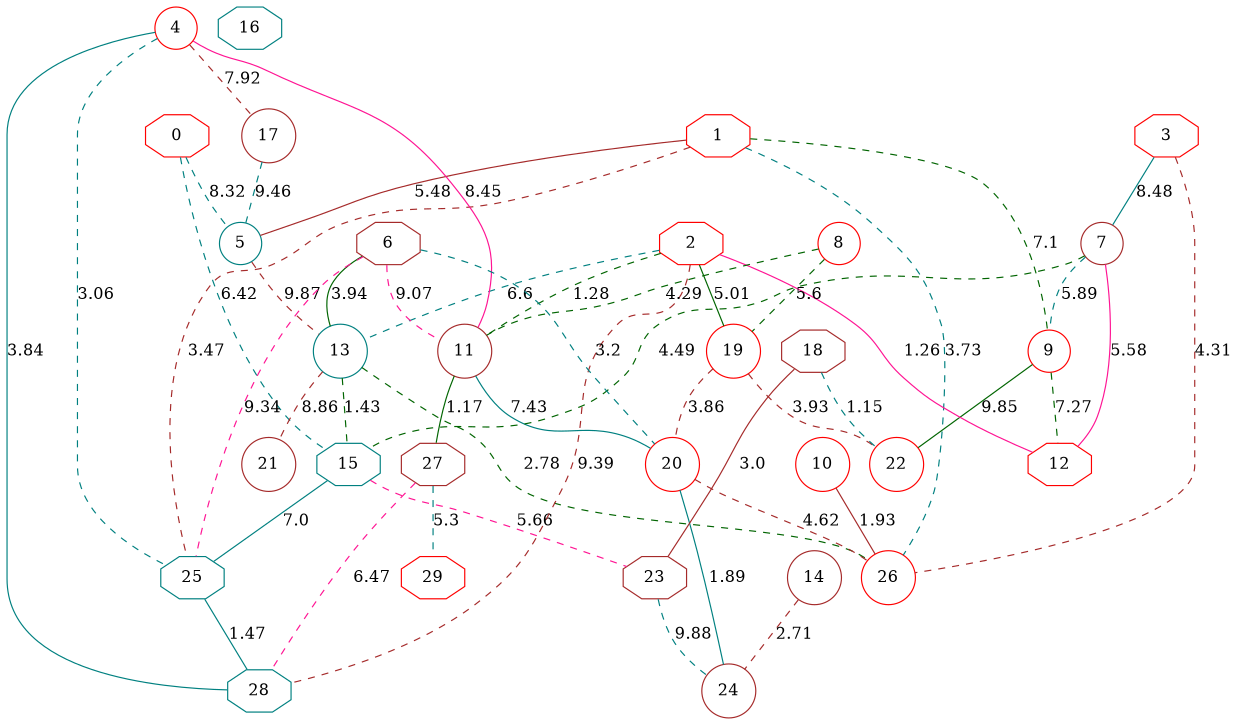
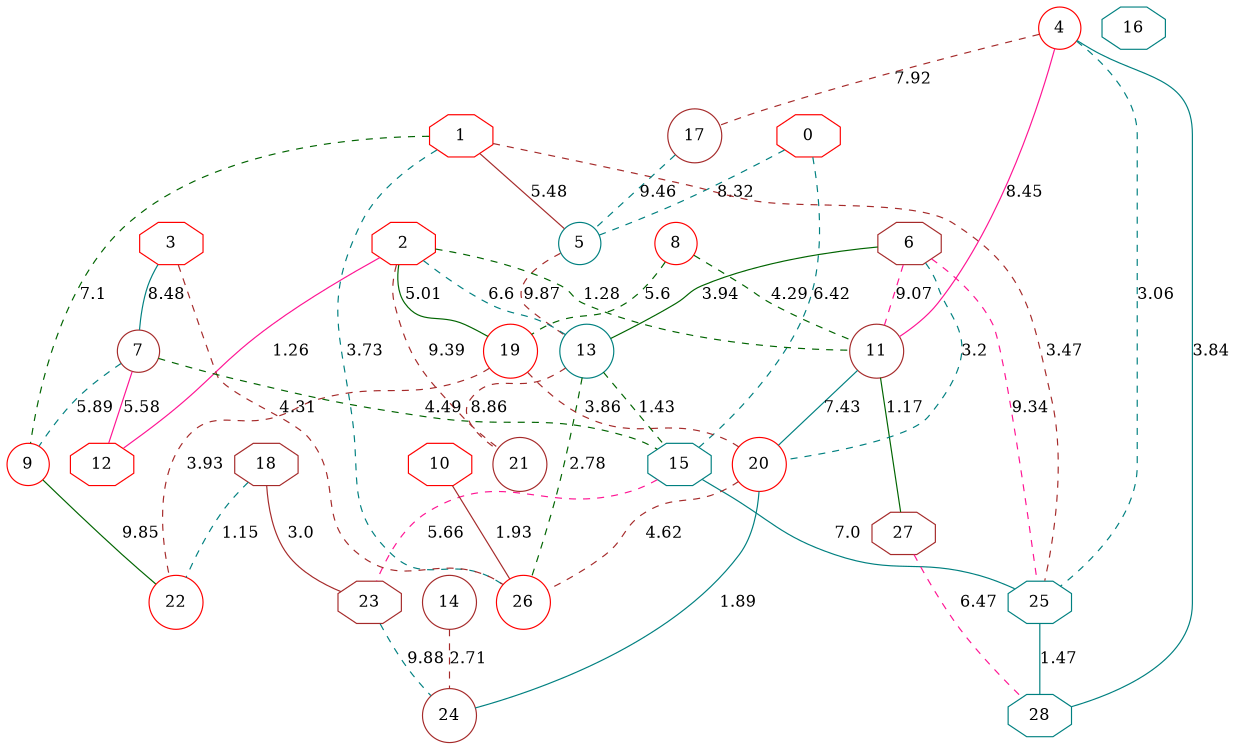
(1054, 408) -> none
(823, 464) -> (440, 464)
(547, 518) -> (422, 369)
(433, 578) -> none
